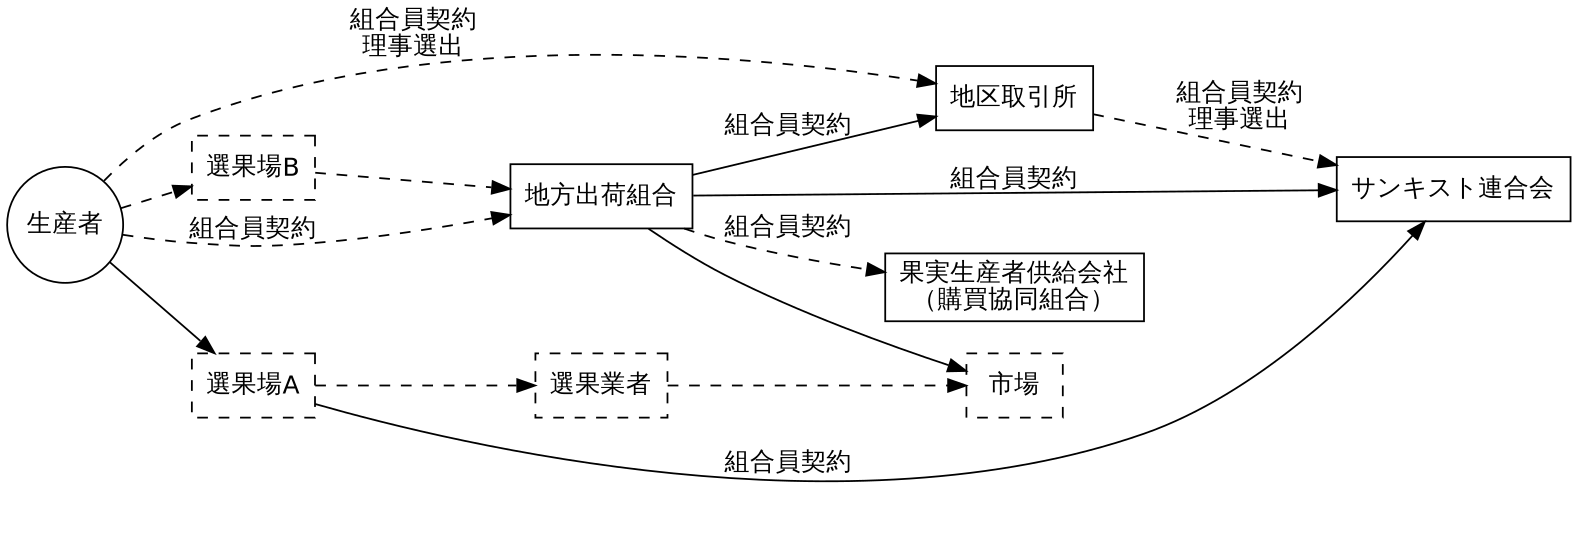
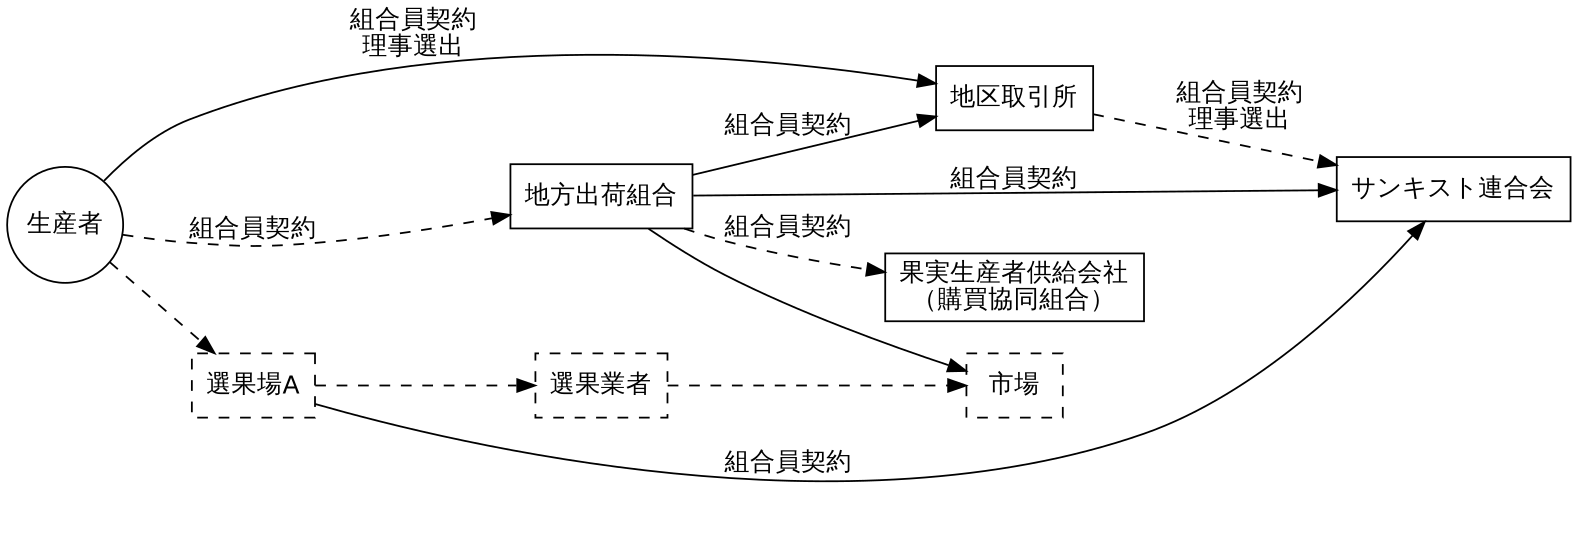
(498, 58) -> (498, 58)
(253, 168) -> none
(155, 302) -> (155, 302)
